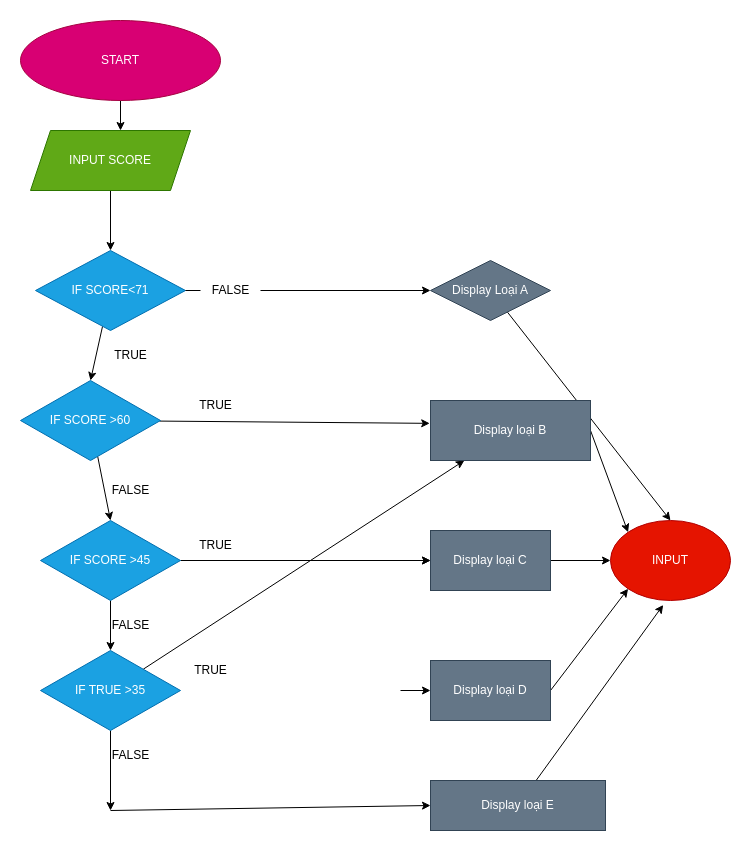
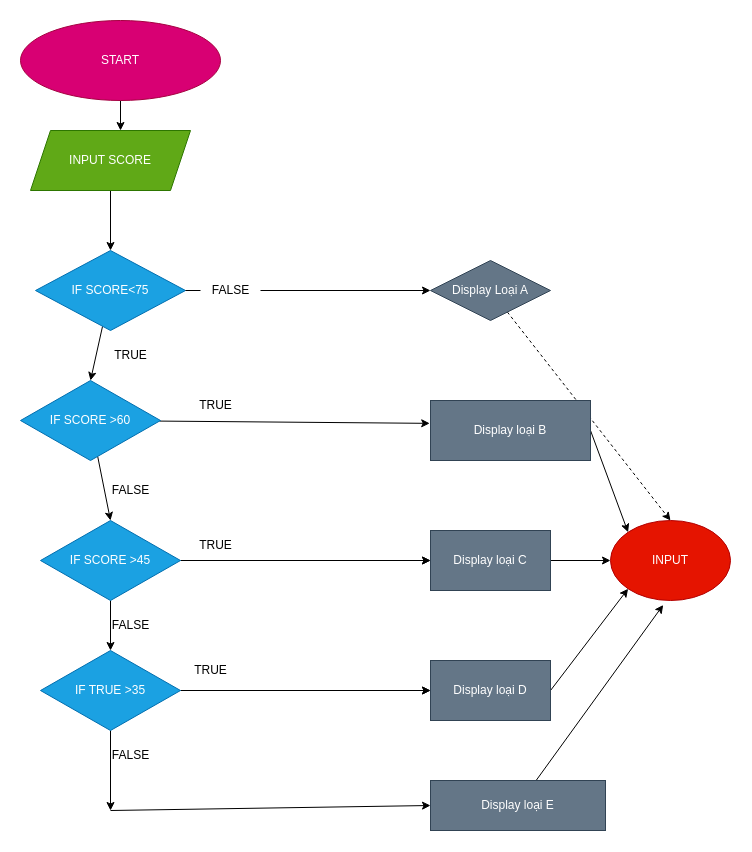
(111, 291) -> (111, 291)
(628, 466) -> (628, 466)
(301, 567) -> (290, 691)
